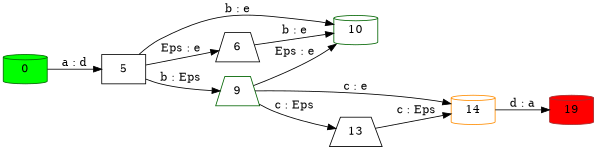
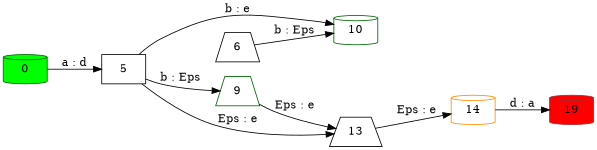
(295, 31) -> (295, 31)
(178, 59) -> (228, 129)
(293, 69) -> none
(349, 93) -> none
(295, 105) -> (295, 105)
(417, 110) -> (417, 110)
